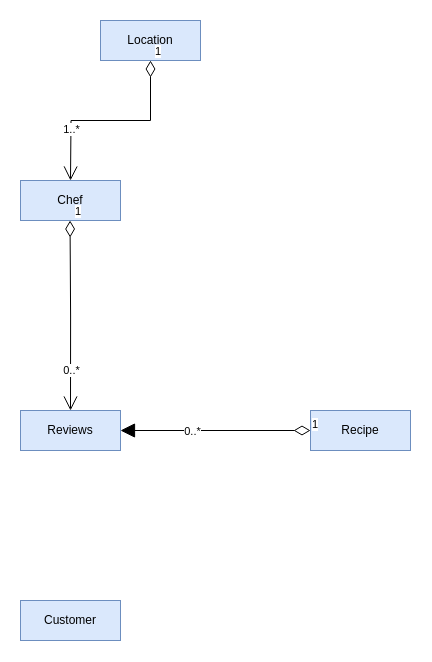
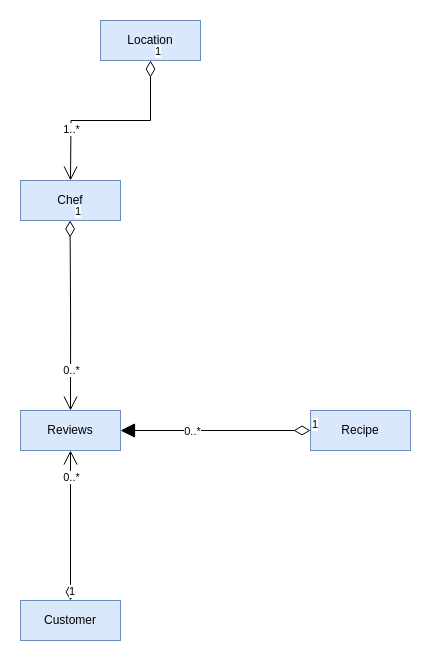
none -> (71, 519)
